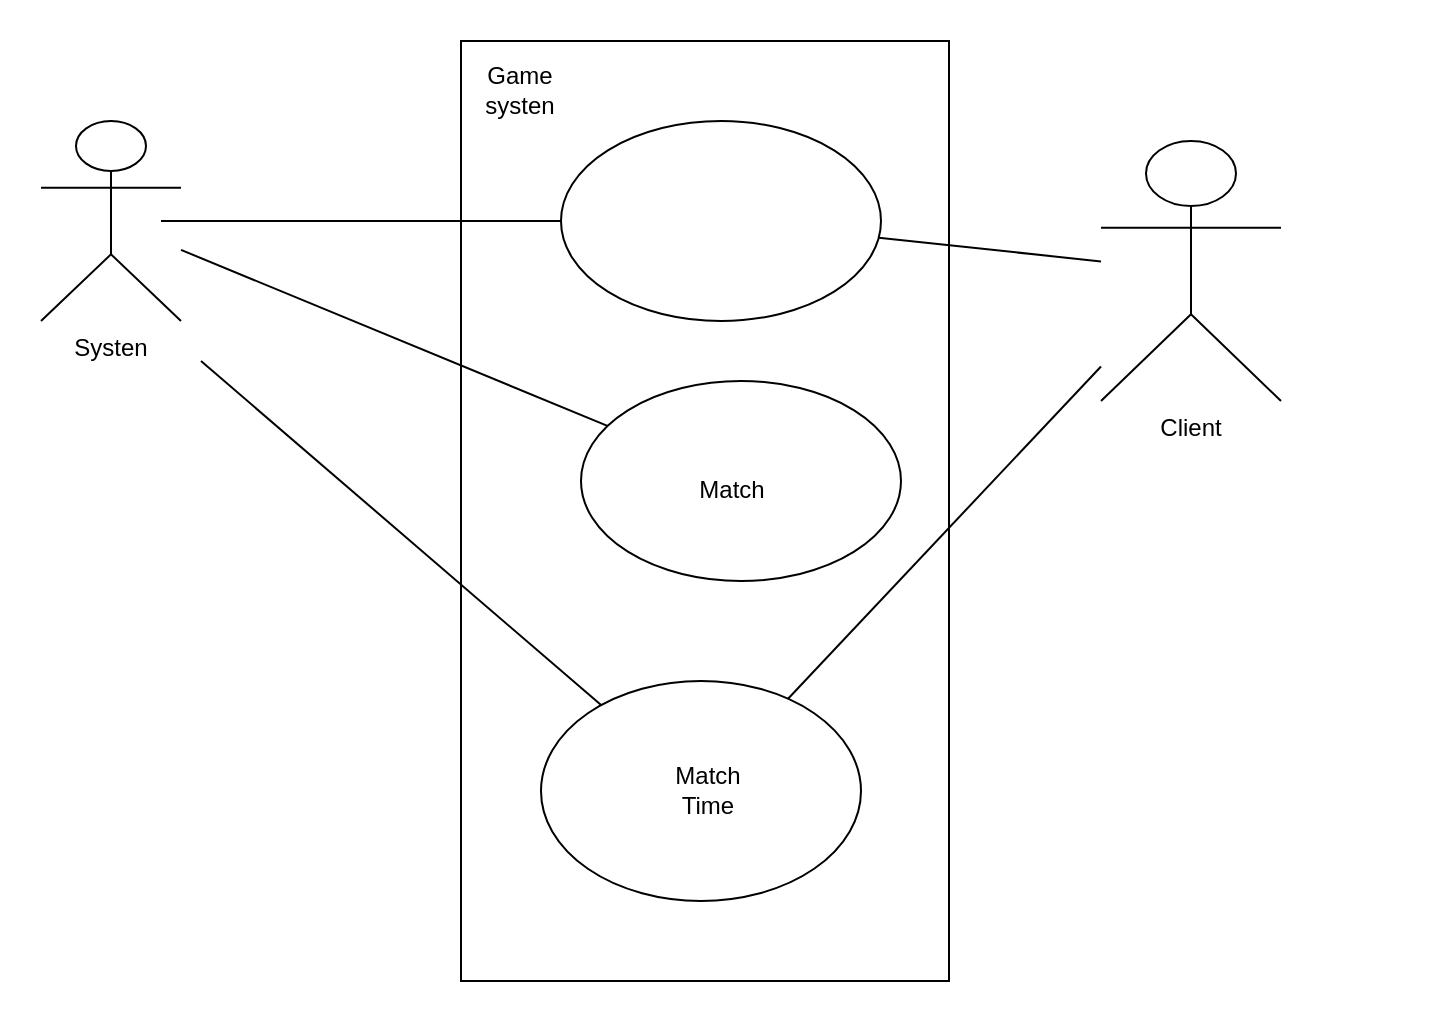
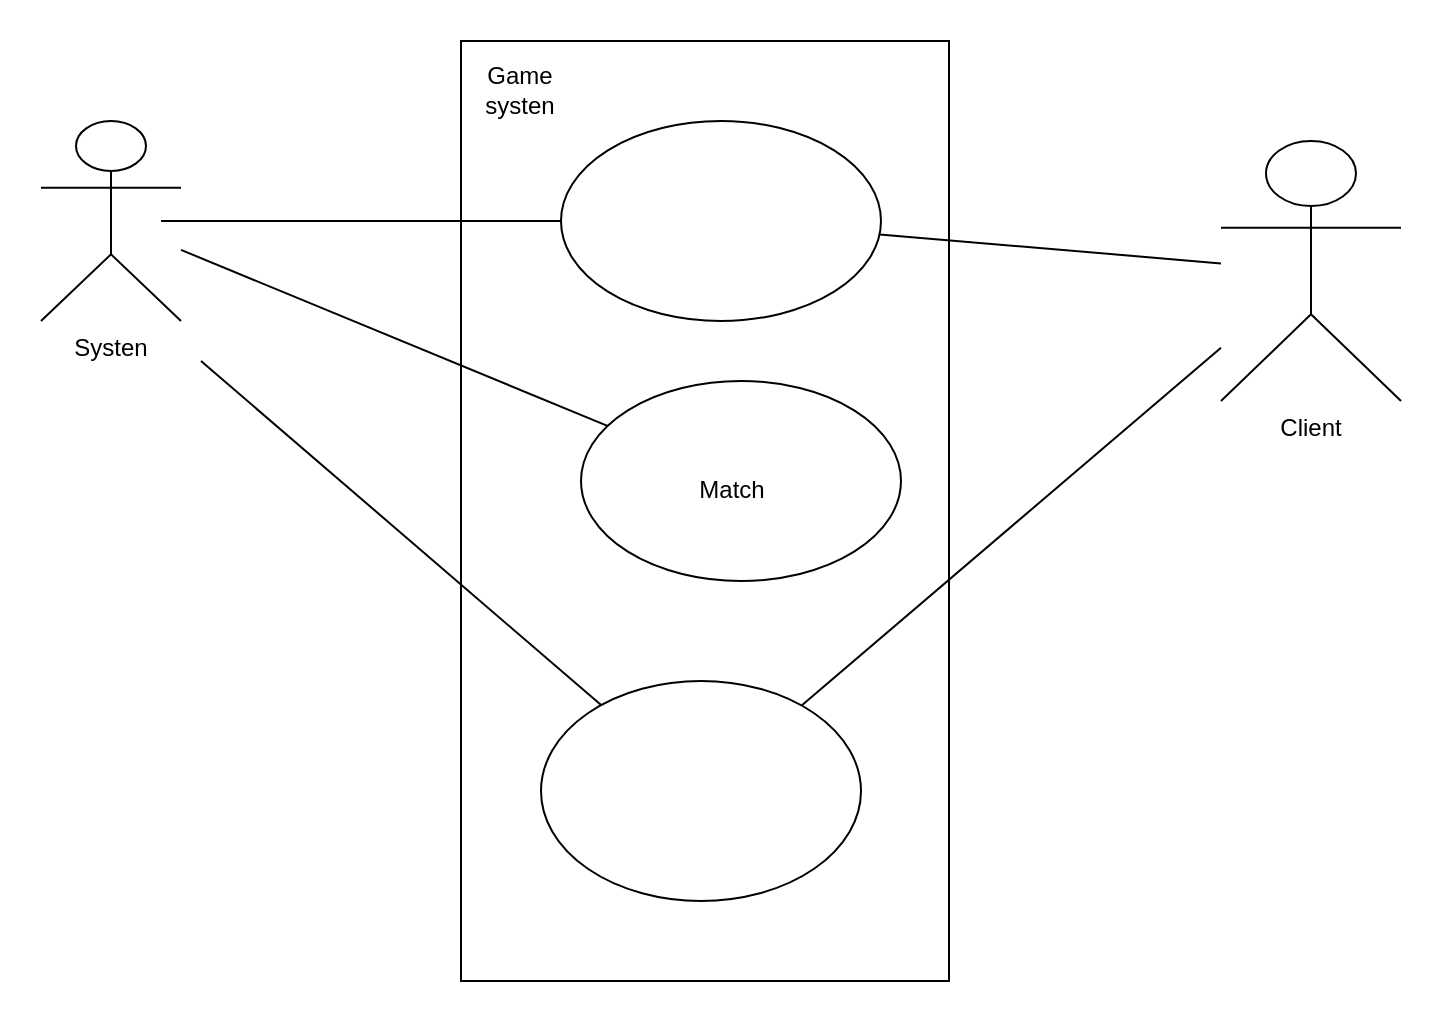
(1191, 271) -> (1311, 271)
(709, 791) -> none
